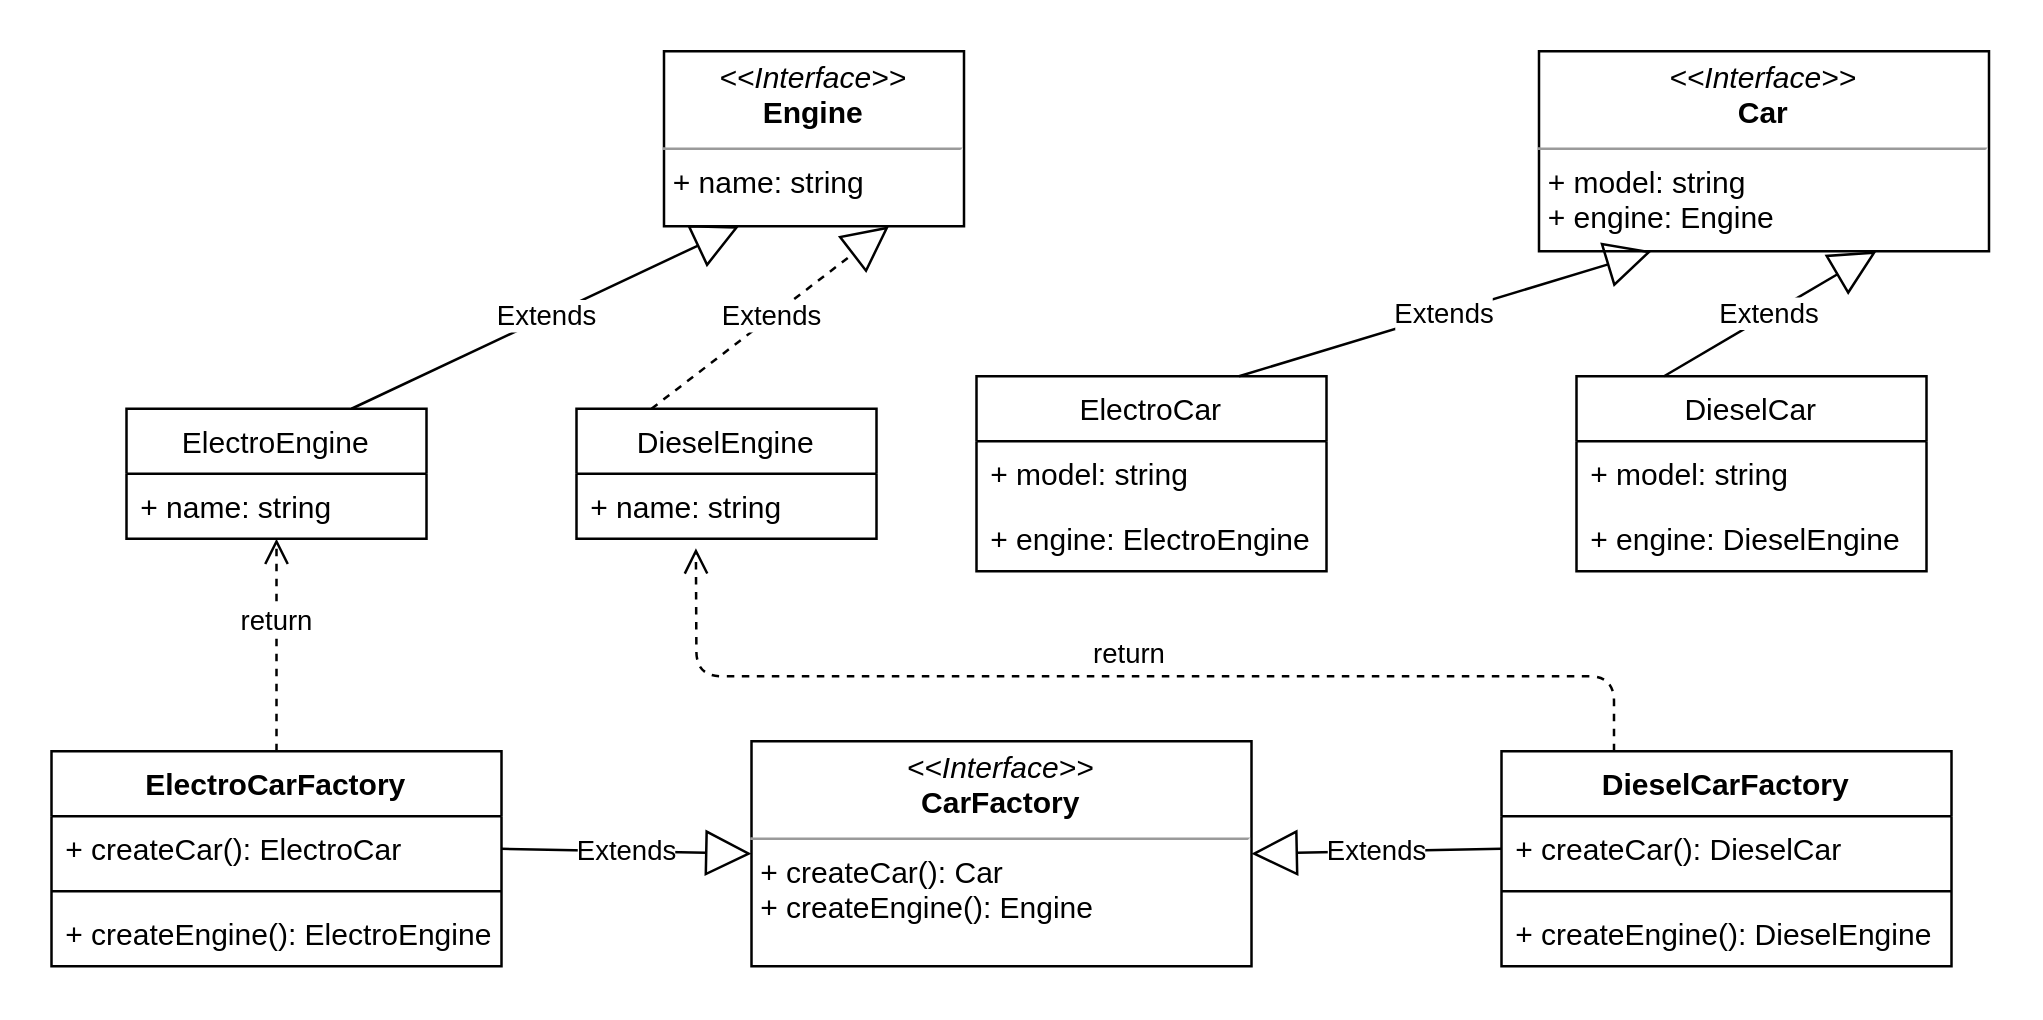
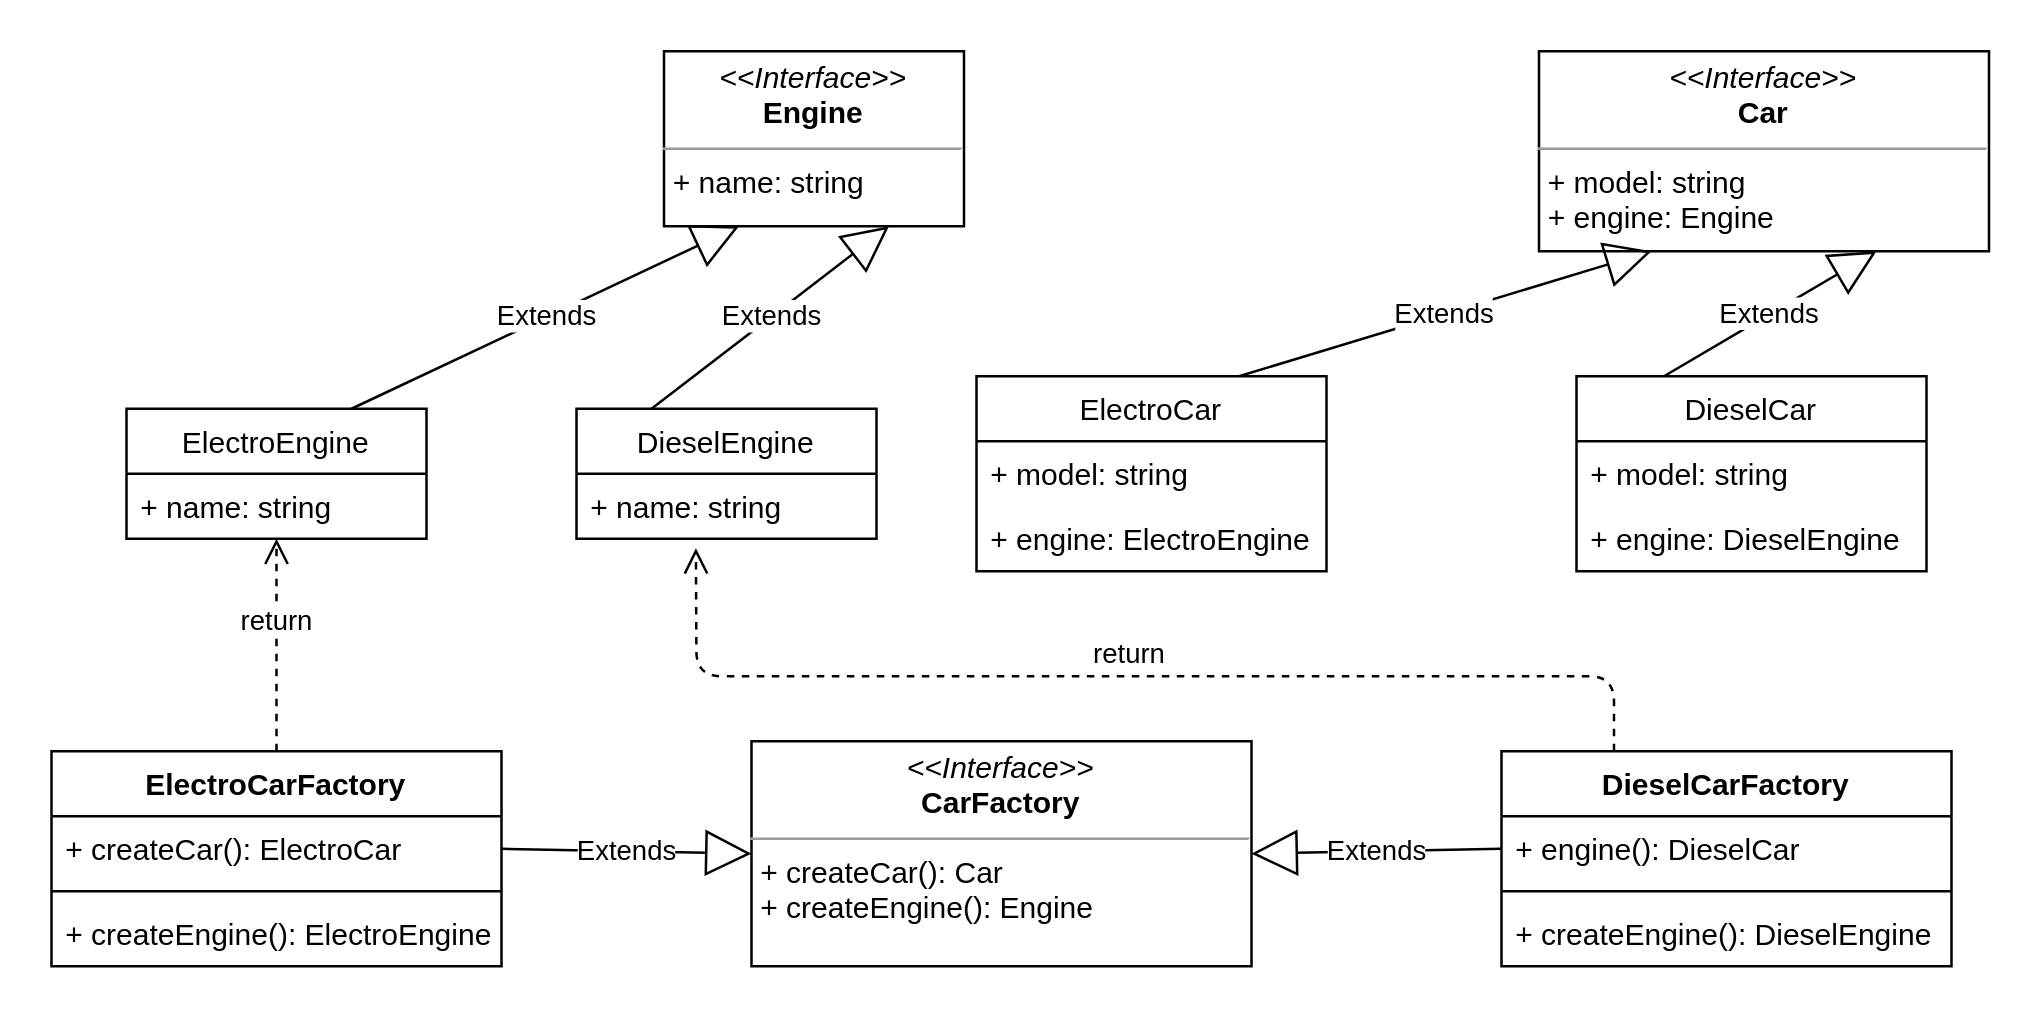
(703, 369) -> (703, 369)
(1697, 850) -> (1668, 850)
